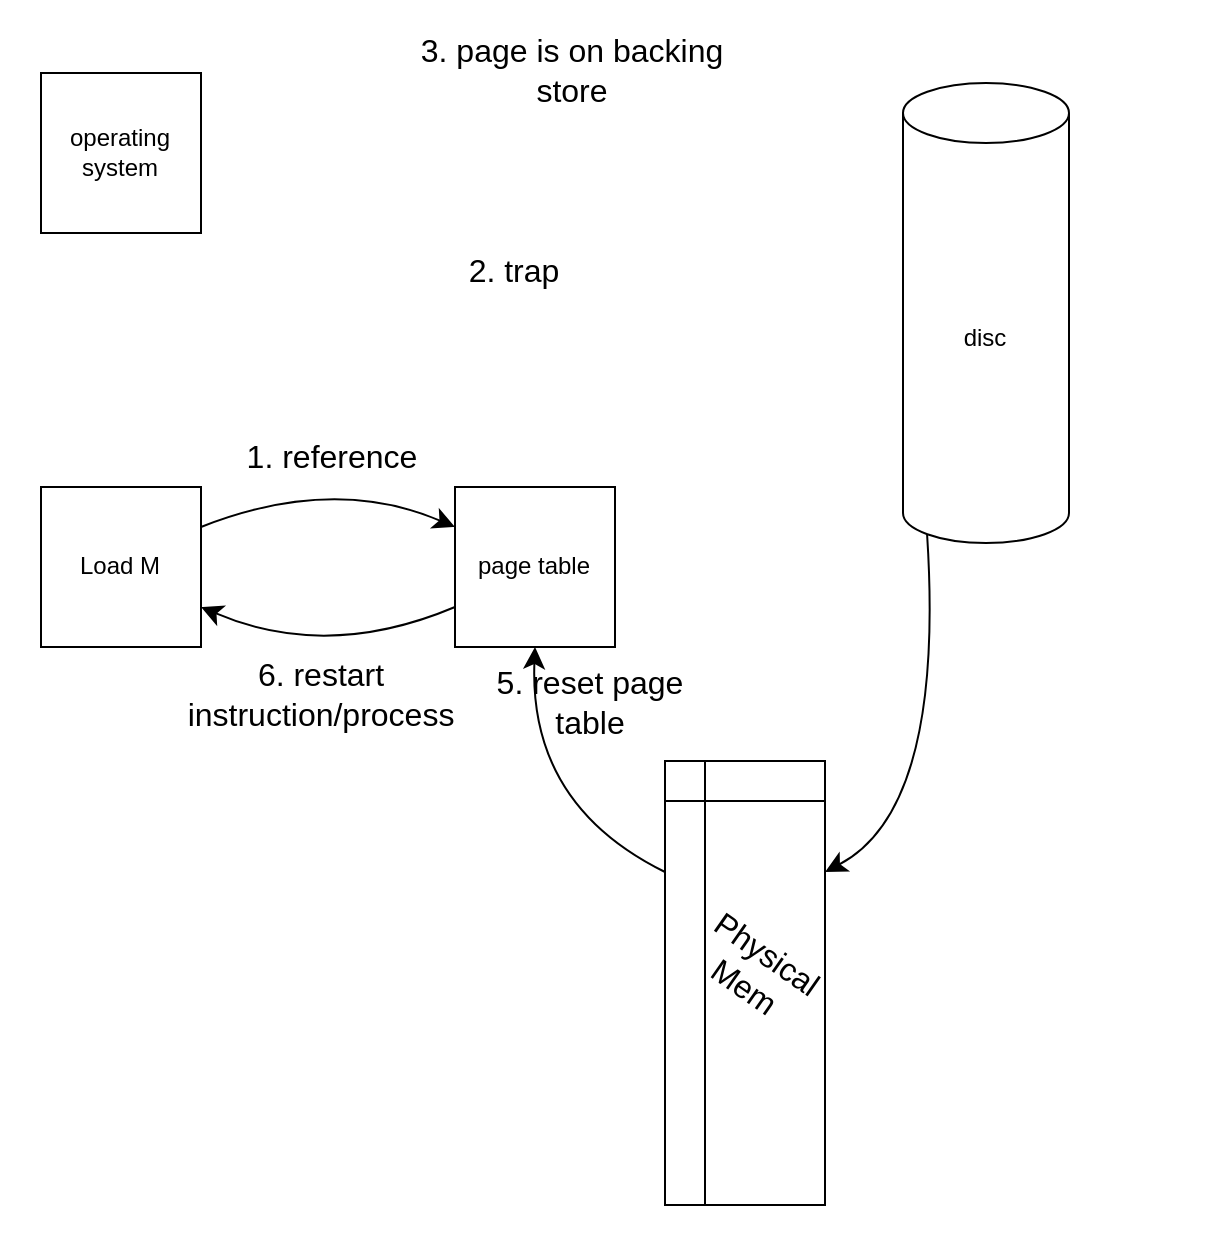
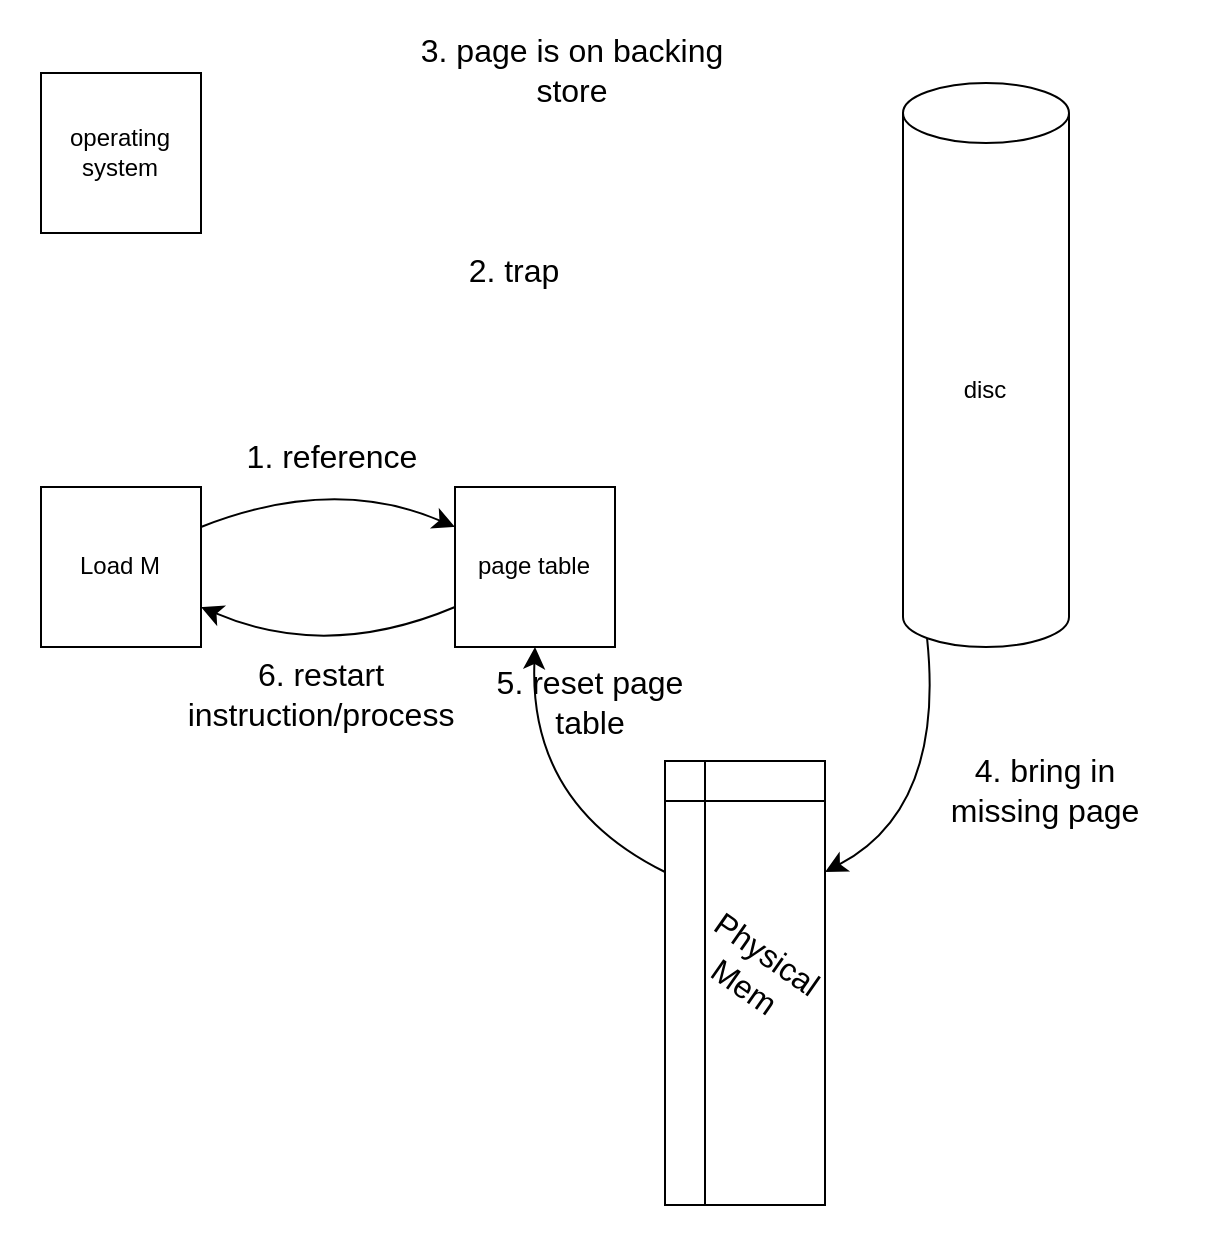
(986, 313) -> (986, 365)
none -> (1046, 791)
